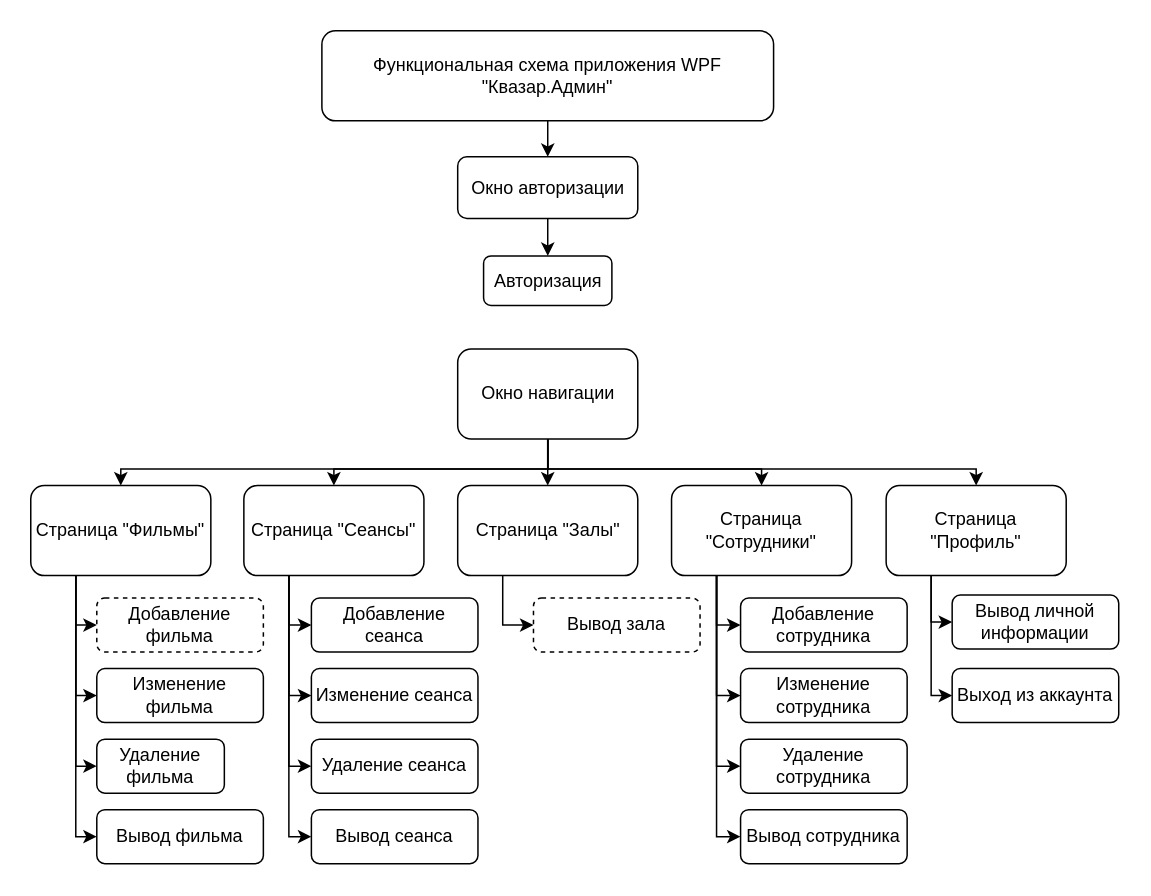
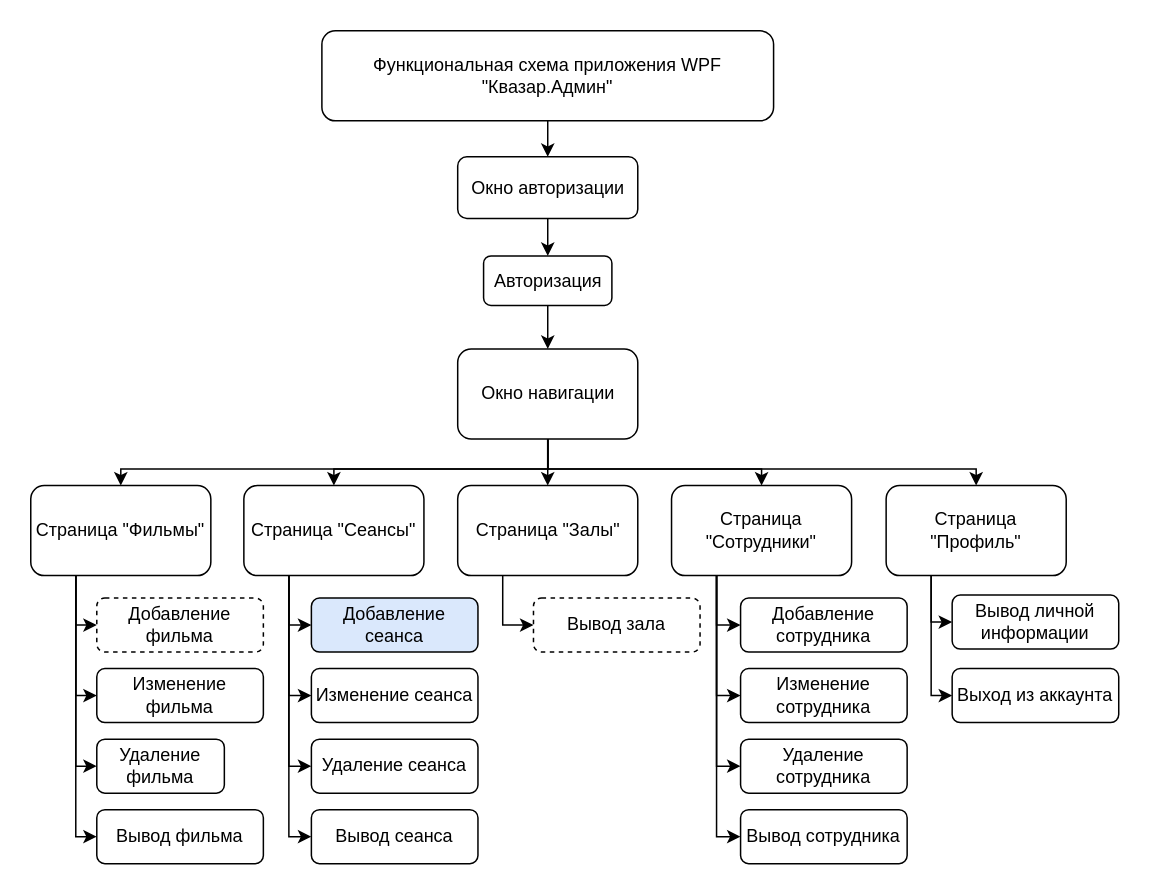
none -> (548, 322)
(395, 625) -> (395, 625)
